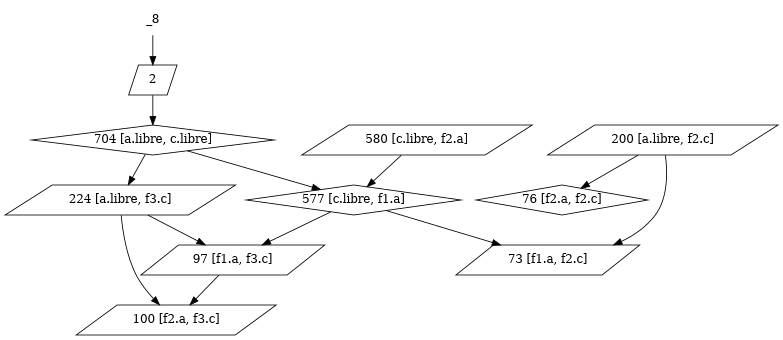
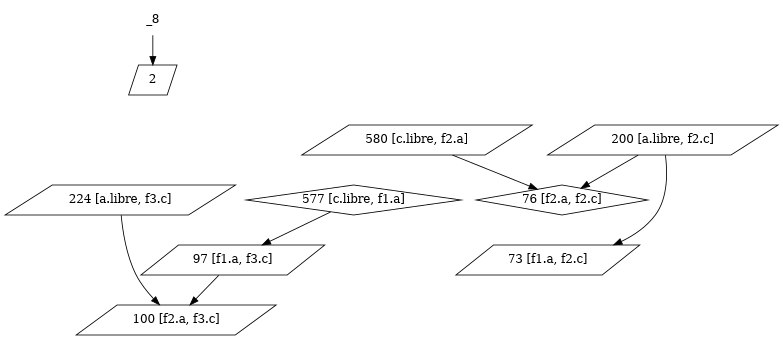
(153, 140) -> none
(387, 168) -> (491, 171)
(439, 227) -> none
(173, 228) -> none
